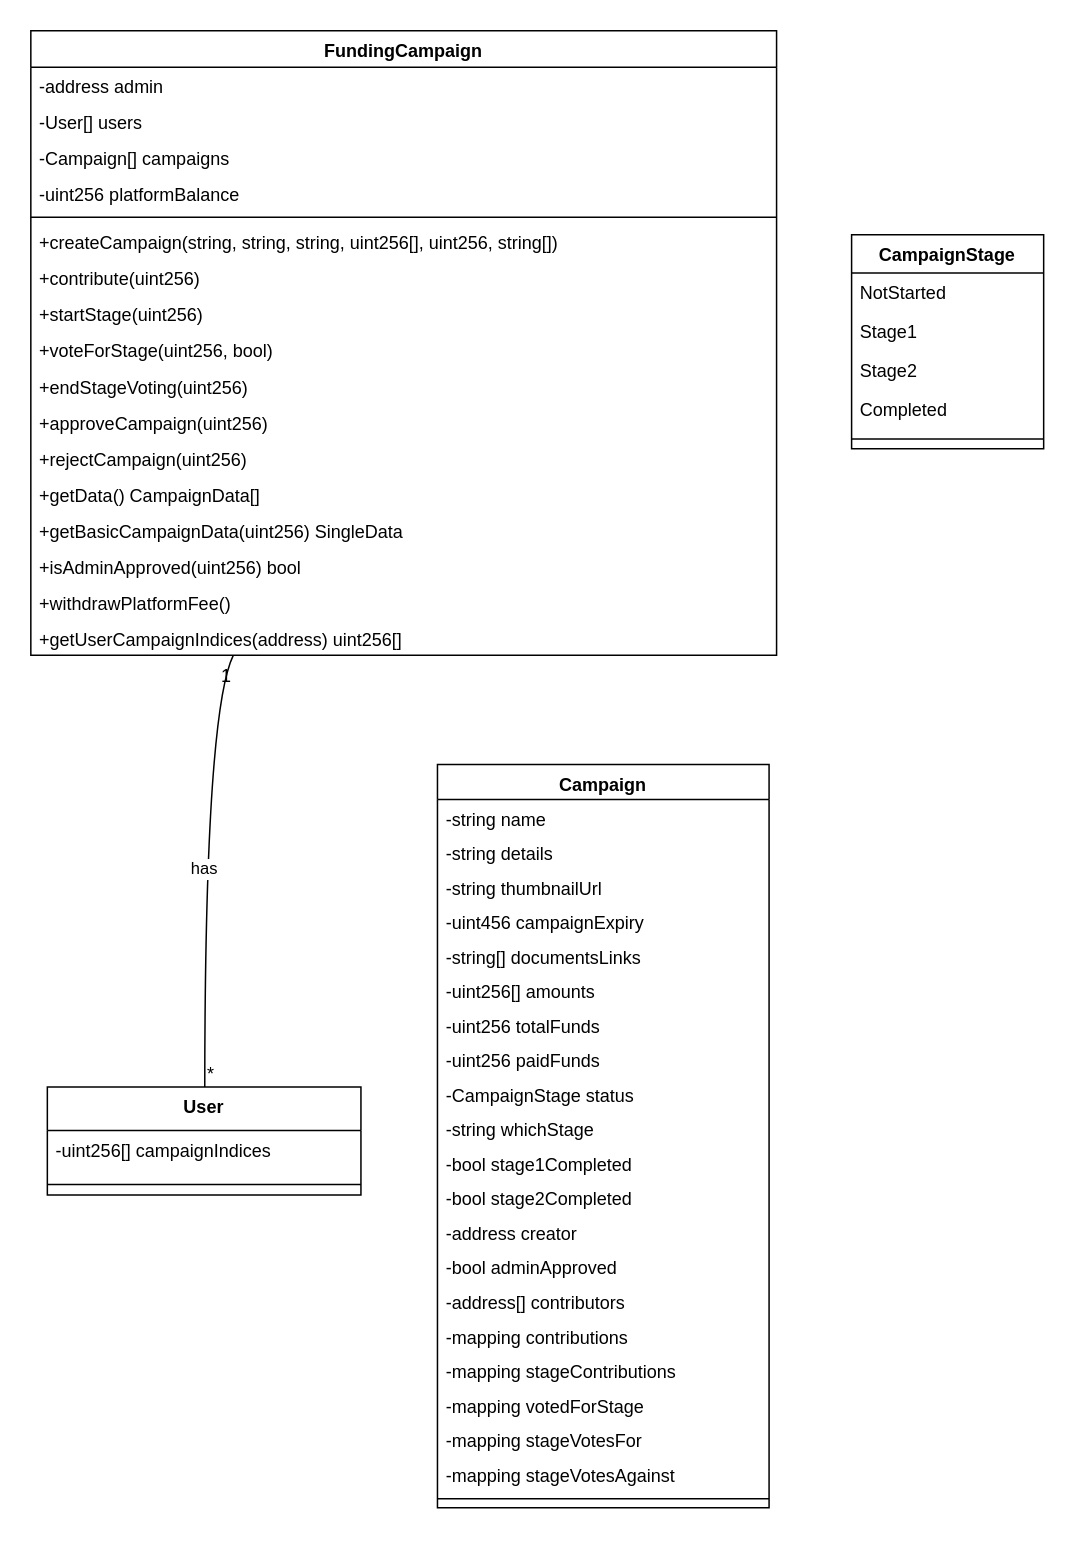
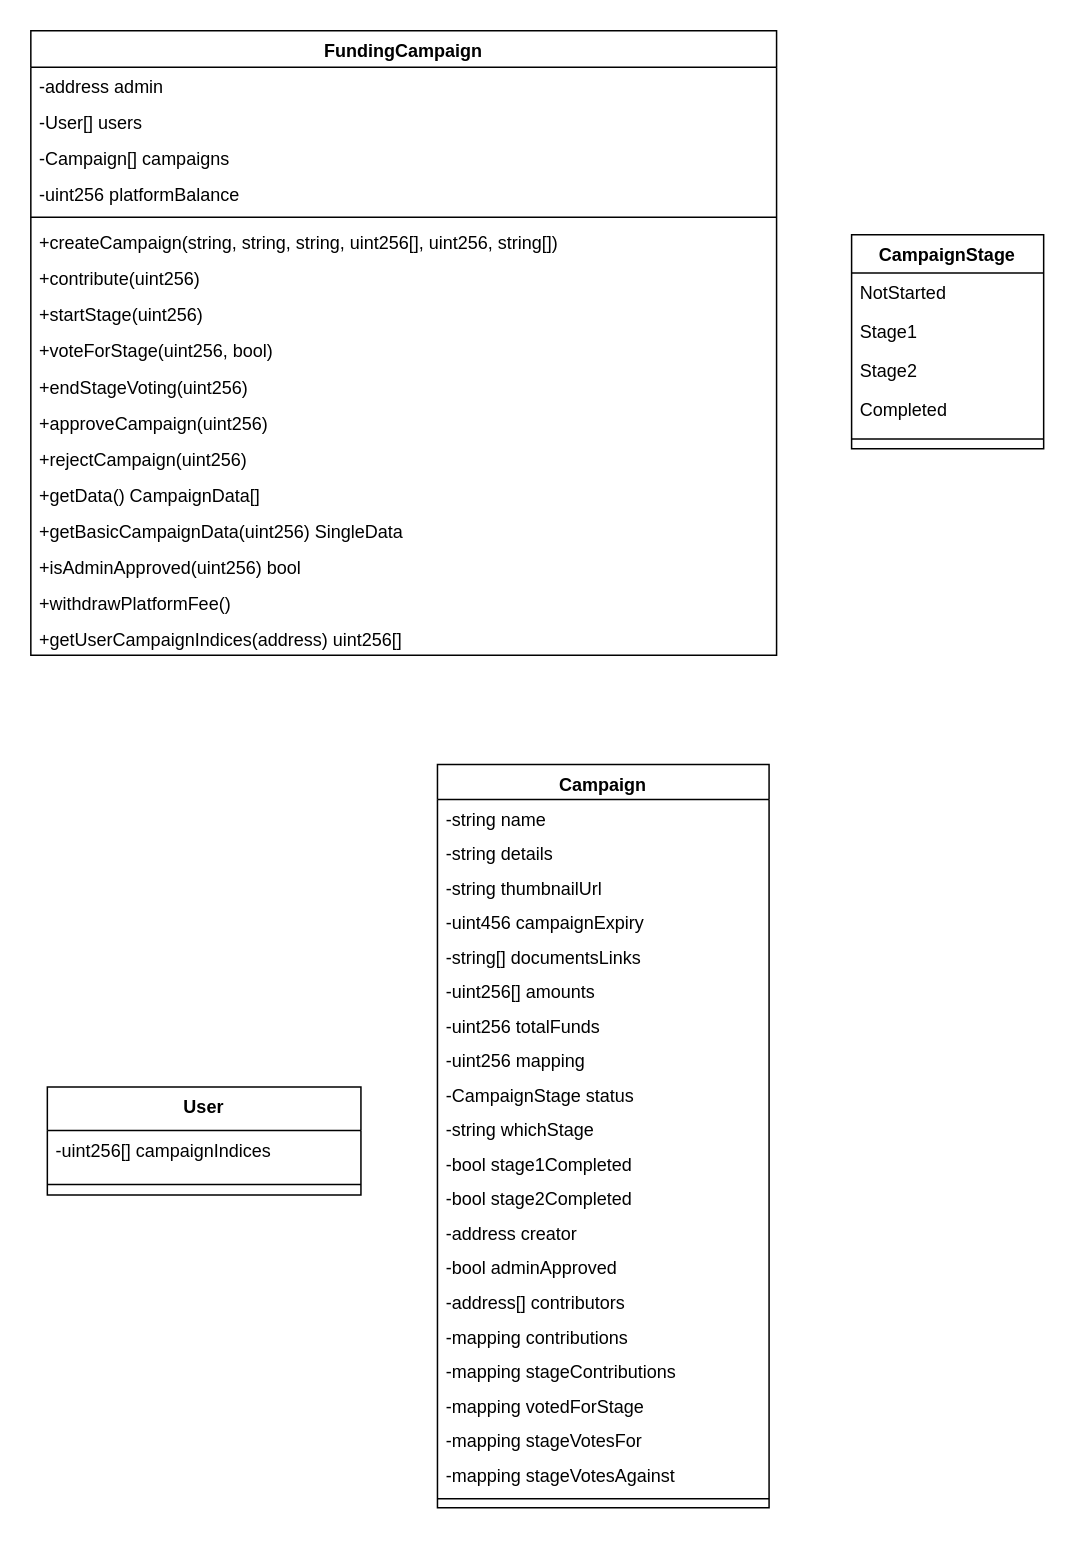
(208, 872) -> none
(529, 1061) -> (519, 1061)
